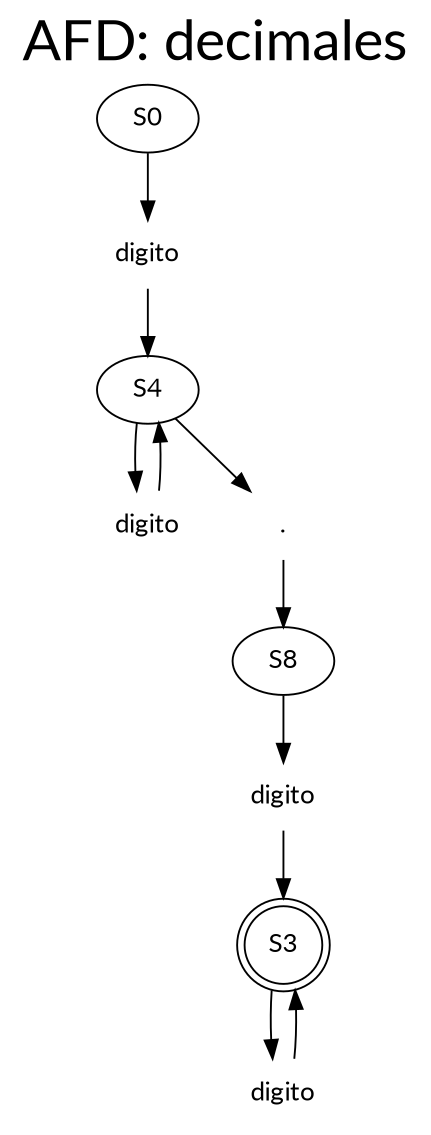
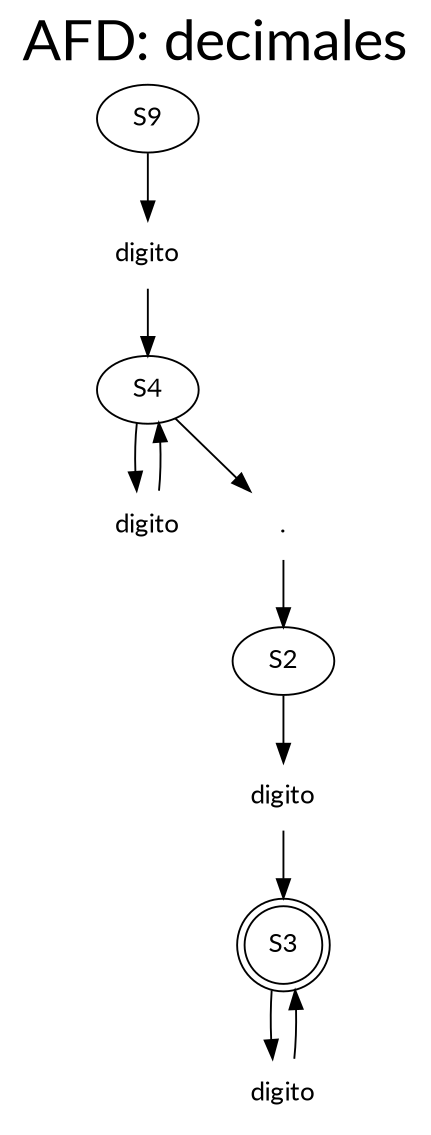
(148, 119) -> (148, 119)
(283, 661) -> (283, 661)
